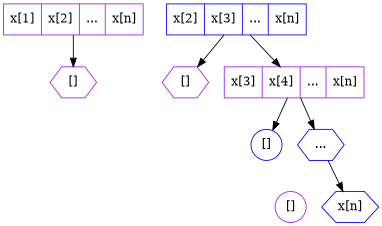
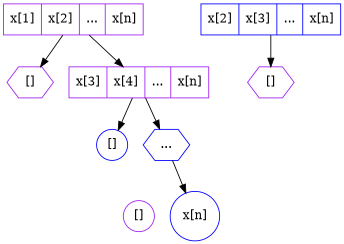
(262, 48) -> (103, 48)
(350, 207) -> (195, 216)
